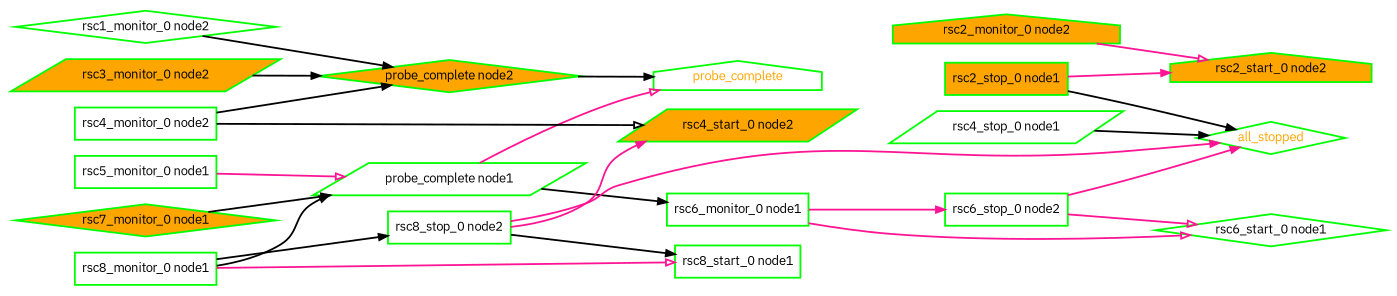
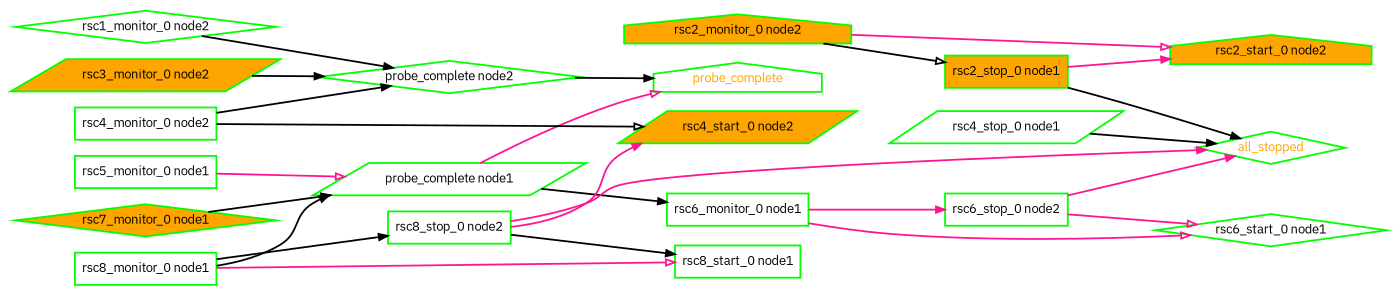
none -> (880, 52)
(449, 76) -> (449, 77)
